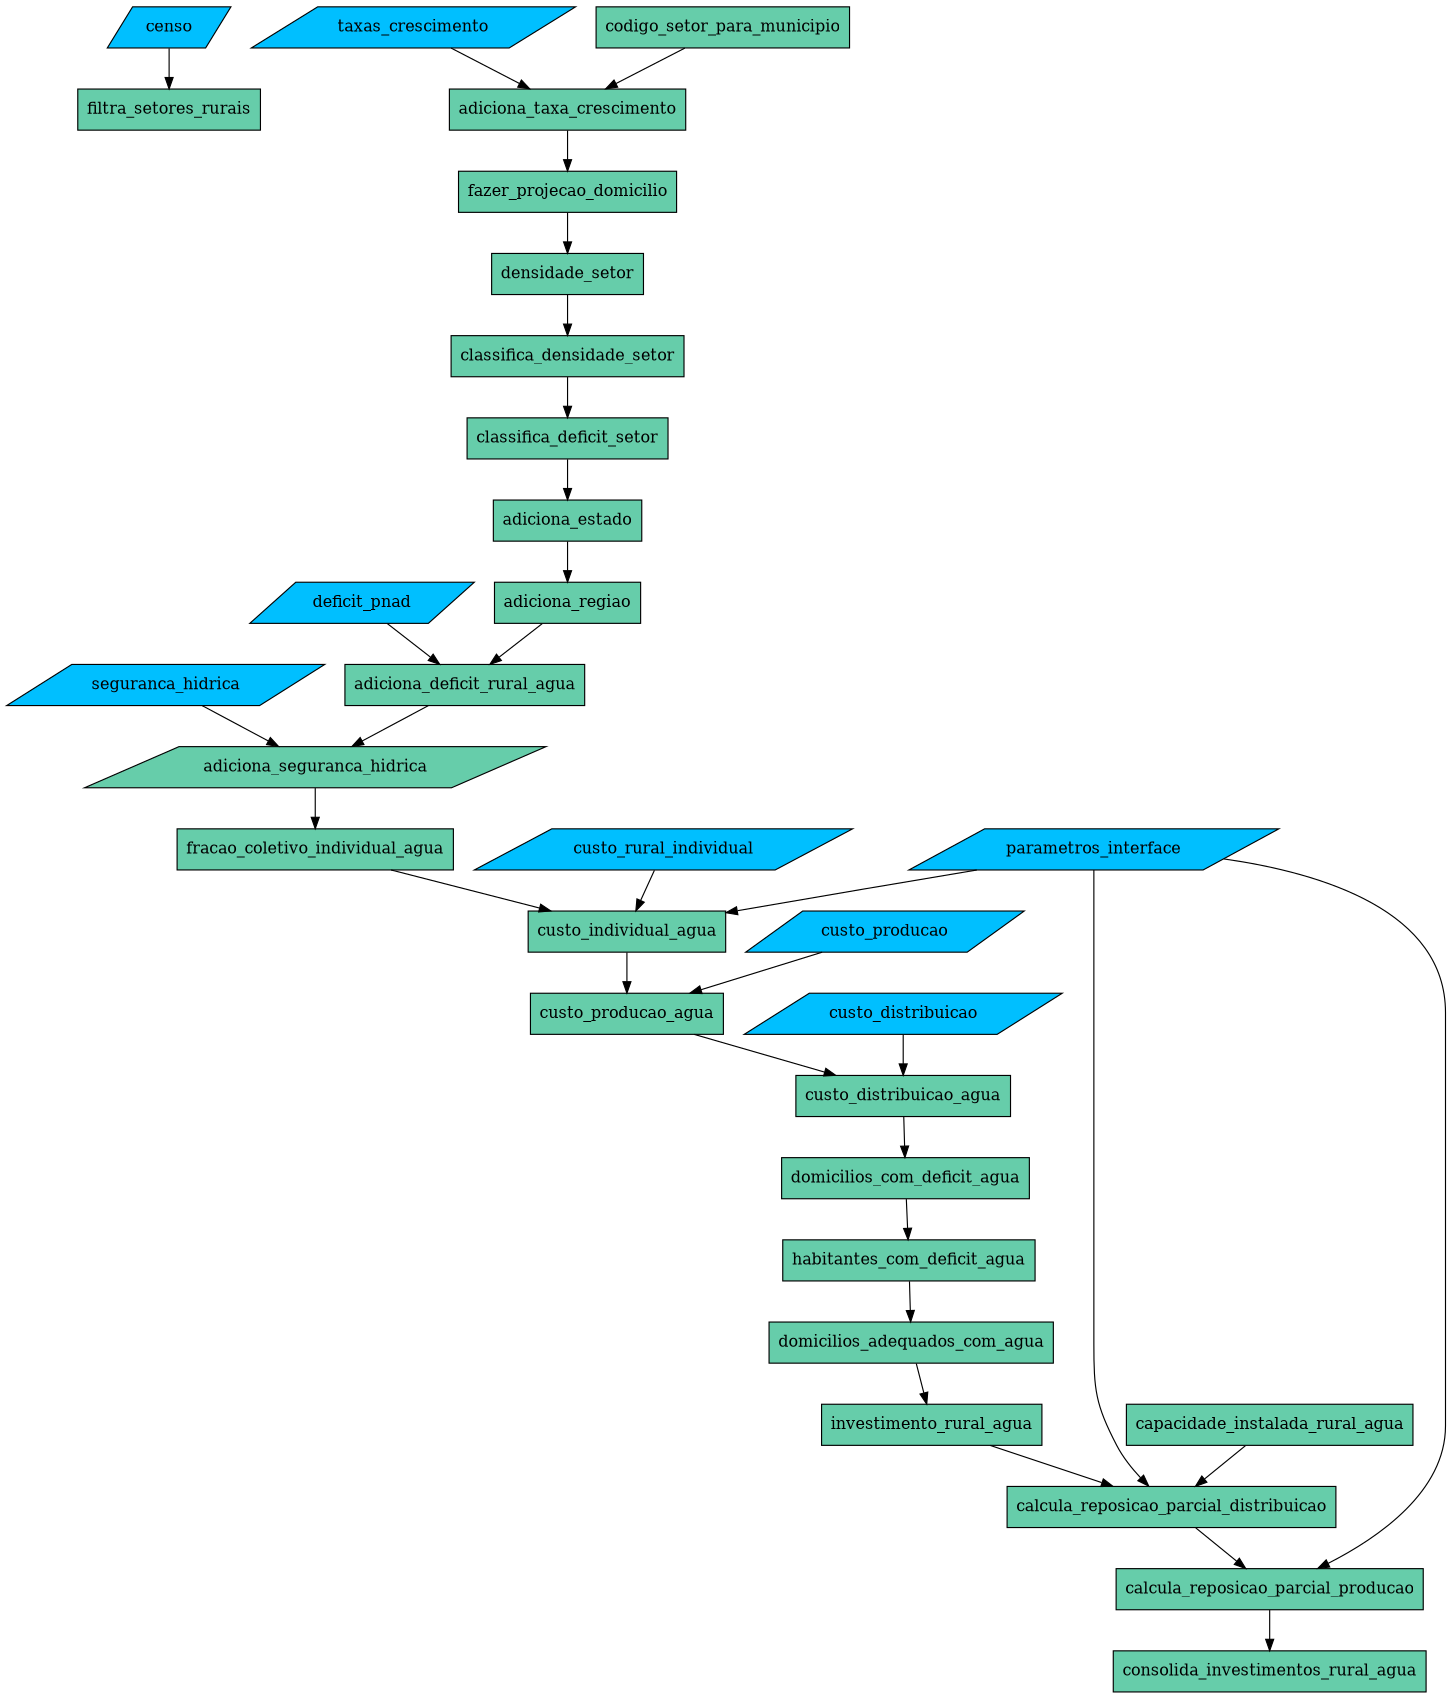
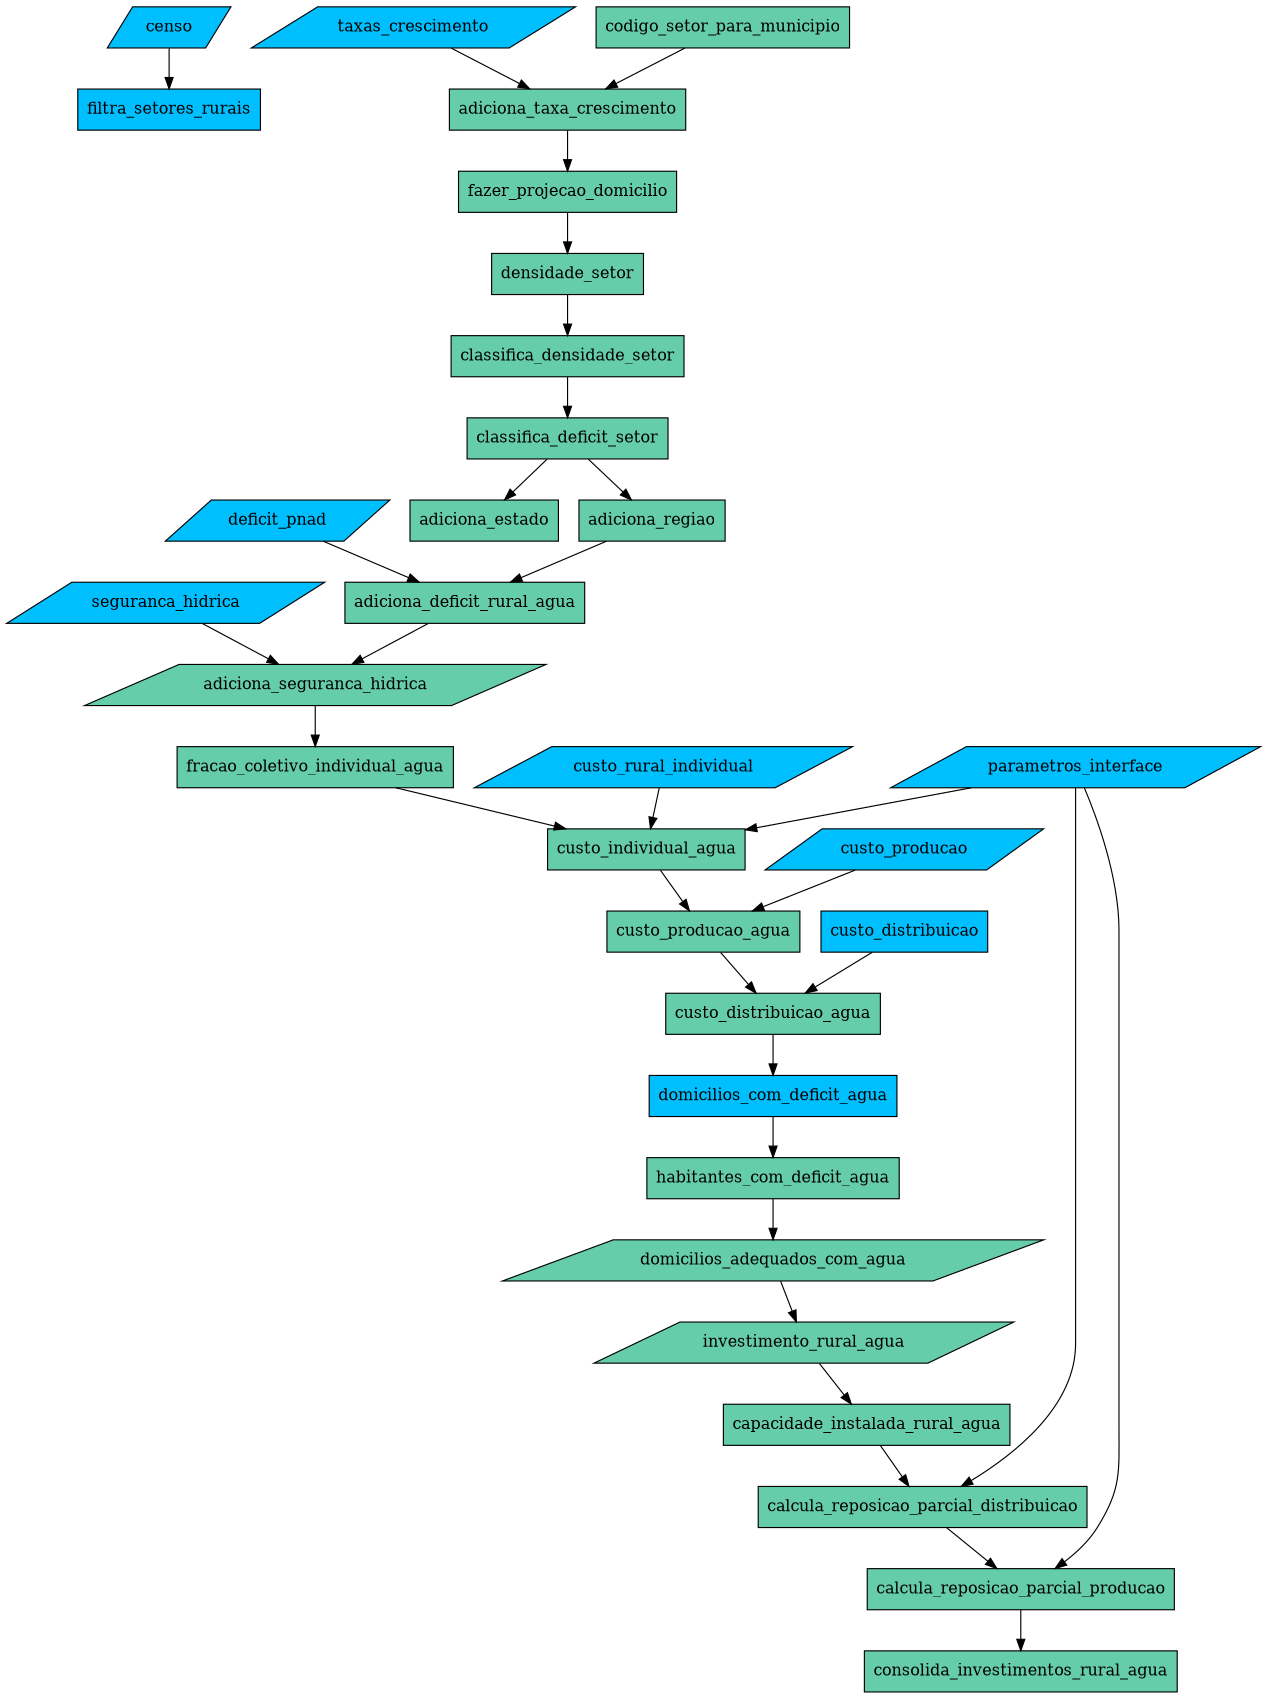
(169, 110) -> (169, 110)
(568, 556) -> (606, 476)
(903, 1014) -> (904, 932)
(905, 1178) -> (773, 1096)
(911, 1343) -> (773, 1260)
(932, 1425) -> (804, 1343)
(1046, 1464) -> (832, 1379)
